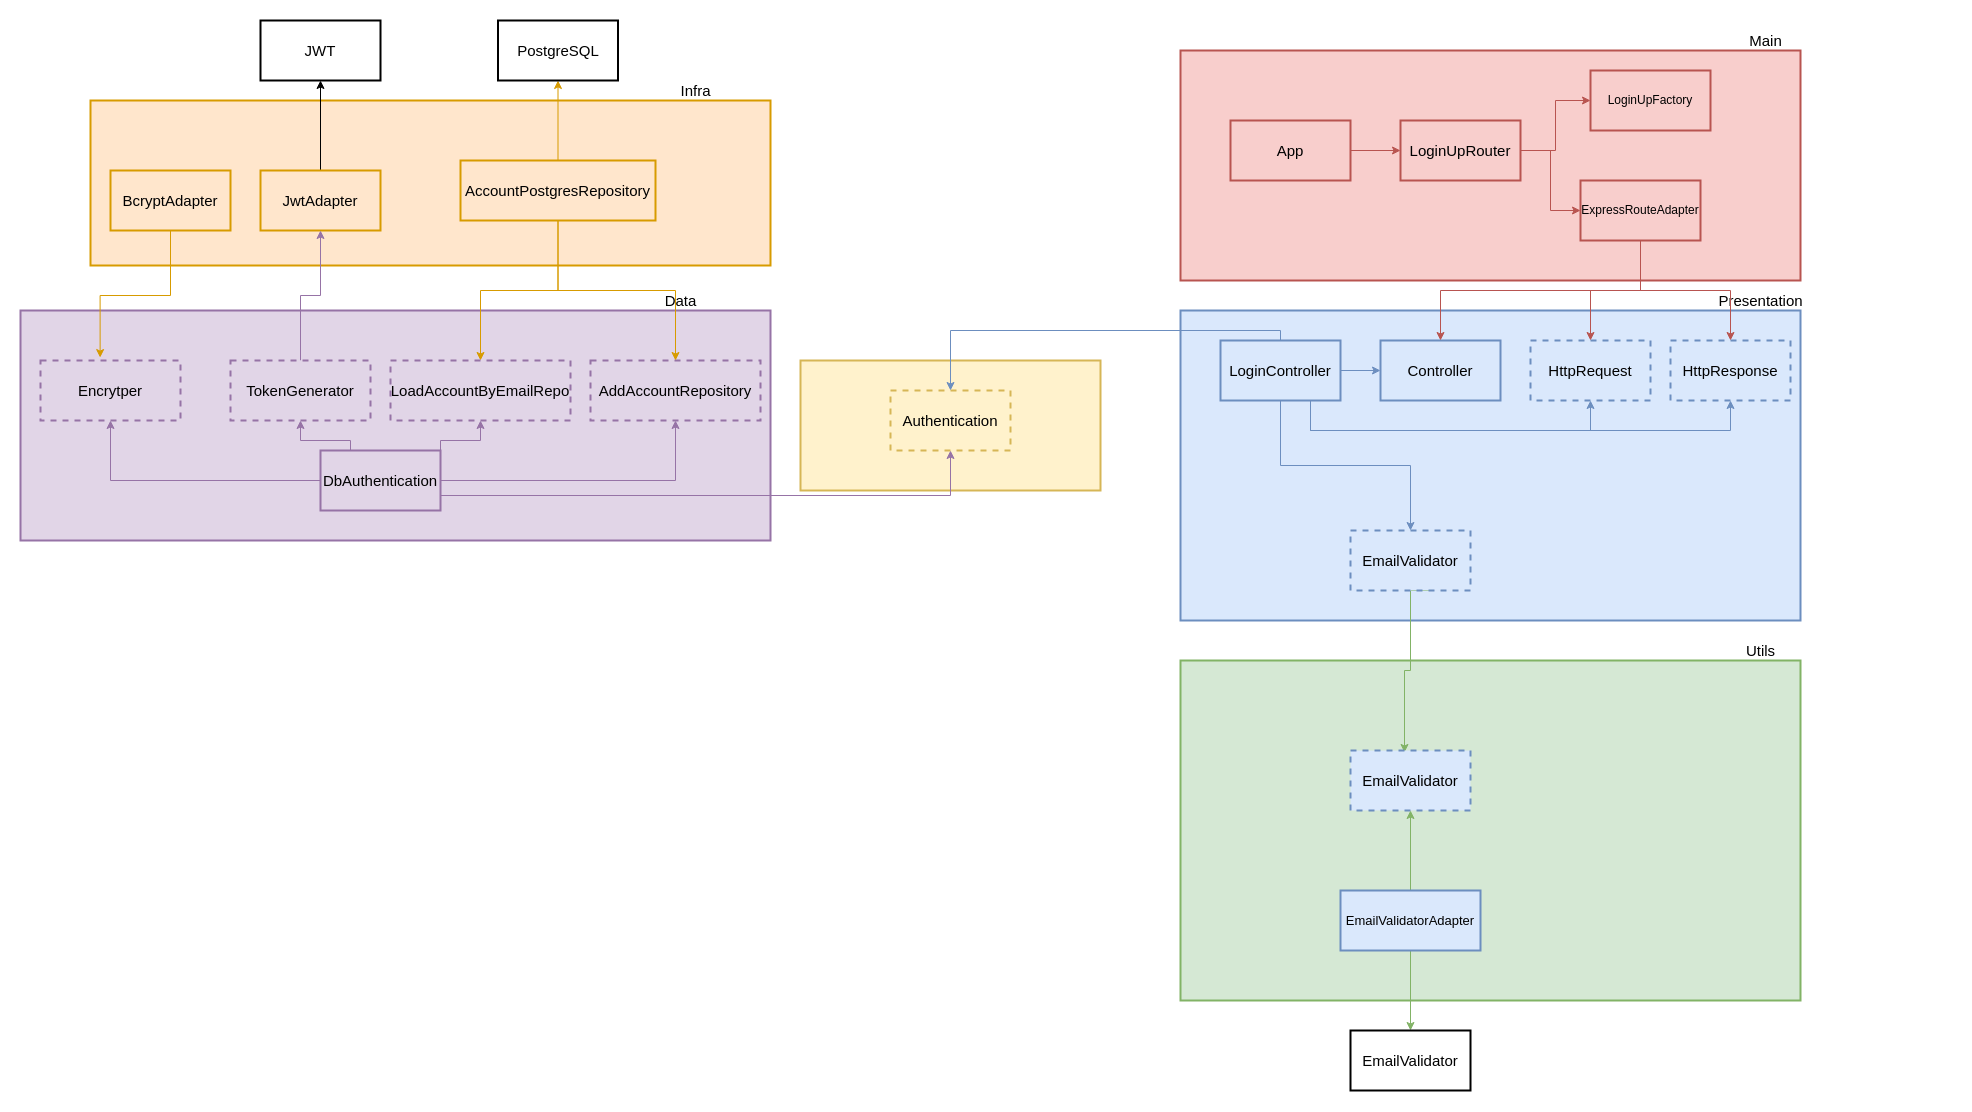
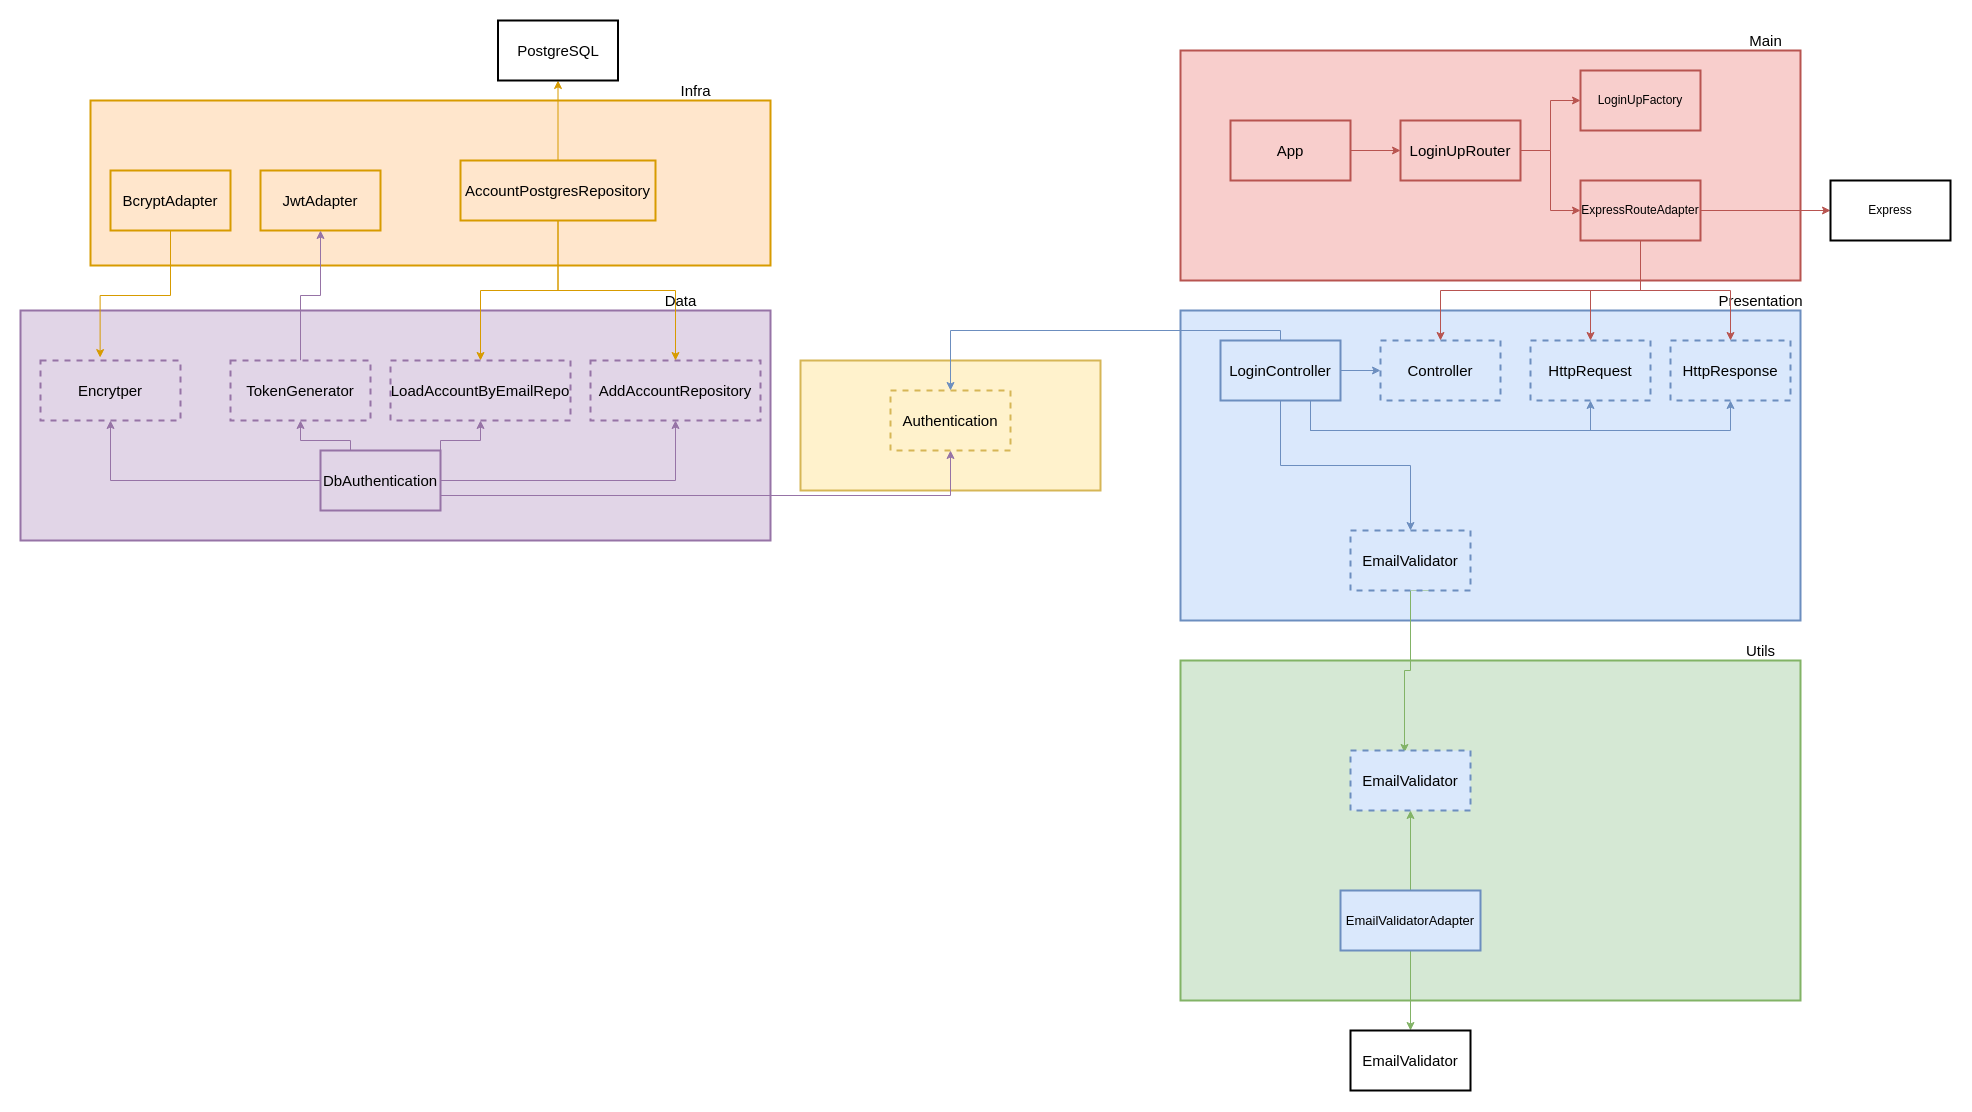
(321, 51) -> none
(1651, 101) -> (1641, 101)
(321, 129) -> none
none -> (1762, 211)
none -> (1891, 211)
(1441, 371) -> (1441, 371)
